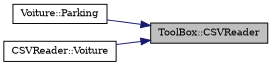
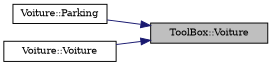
(209, 33) -> (209, 33)
(60, 51) -> (60, 51)
